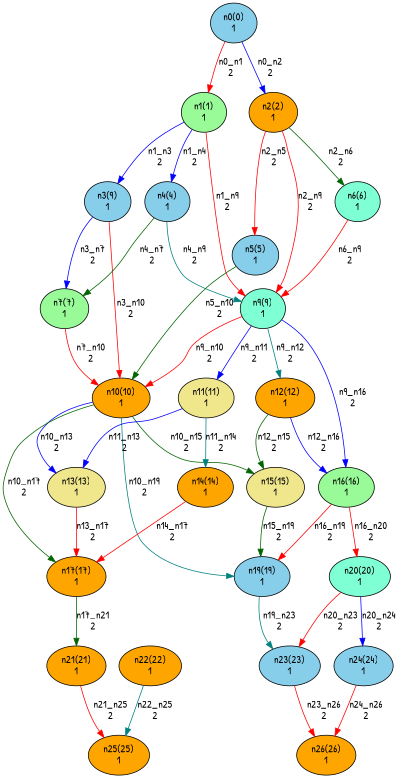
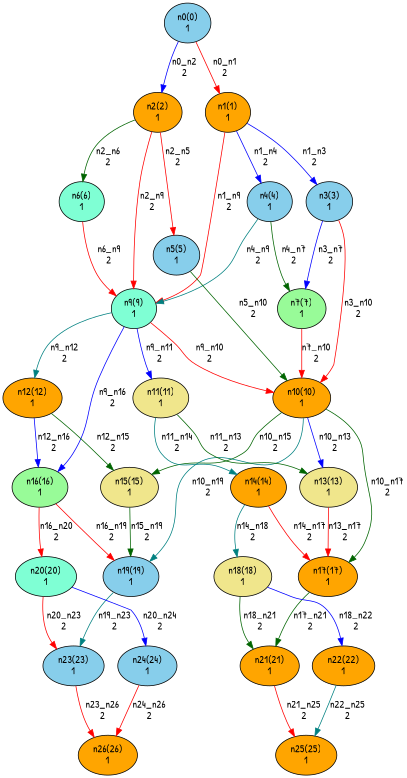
(204, 112) -> (228, 112)
(108, 202) -> (329, 202)
(127, 423) -> (209, 453)
none -> (243, 577)
